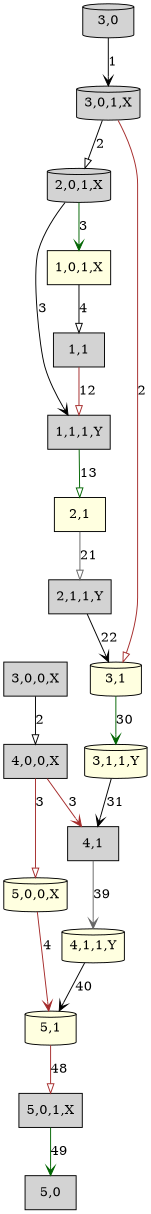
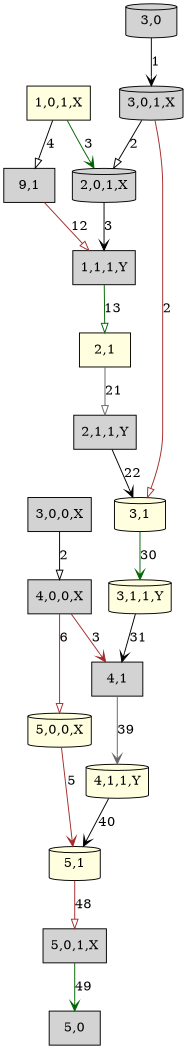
(79, 222) -> (78, 140)
(79, 350) -> (29, 185)
(40, 803) -> (64, 638)
(48, 946) -> (72, 781)
